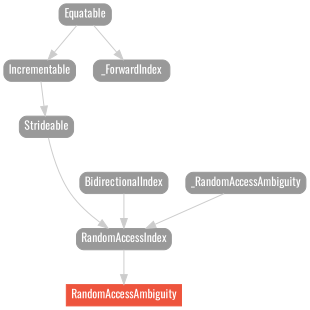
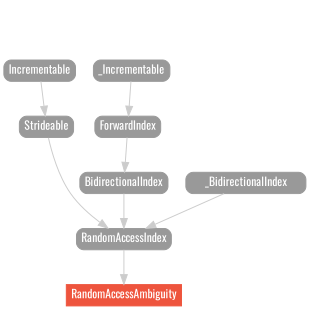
(85, 15) -> none
(132, 71) -> (132, 71)
none -> (128, 127)
(246, 183) -> (246, 183)
